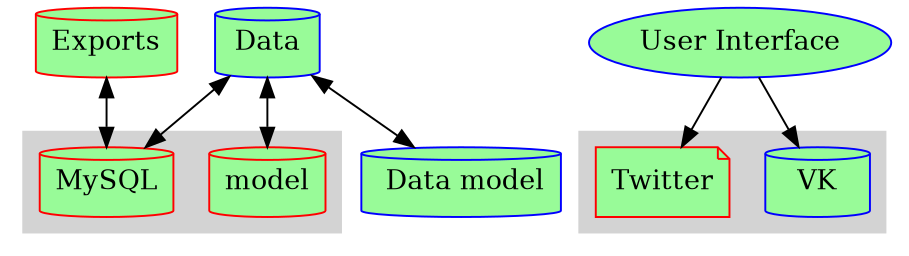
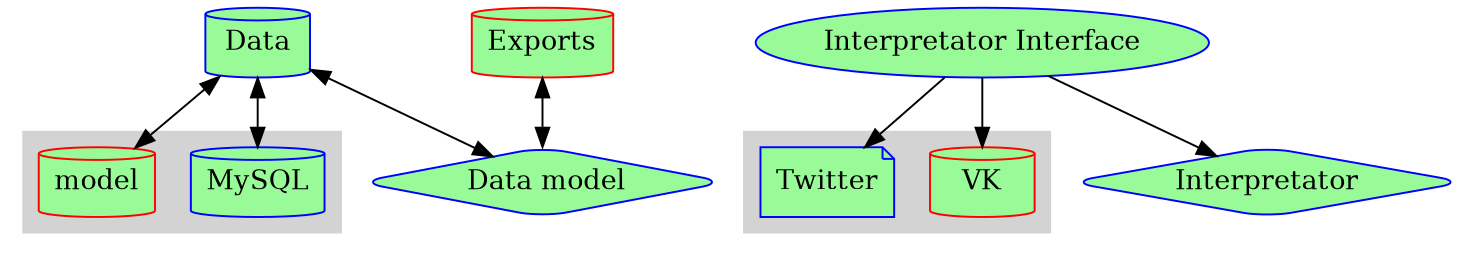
(740, 43) -> (982, 43)
(107, 112) -> (542, 112)
(107, 182) -> (258, 182)
(461, 182) -> (542, 182)
(663, 182) -> (827, 182)
(818, 182) -> (982, 182)
none -> (1267, 182)
